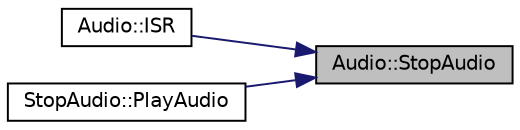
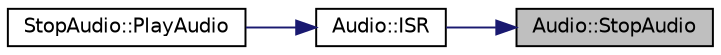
(271, 83) -> (271, 27)
